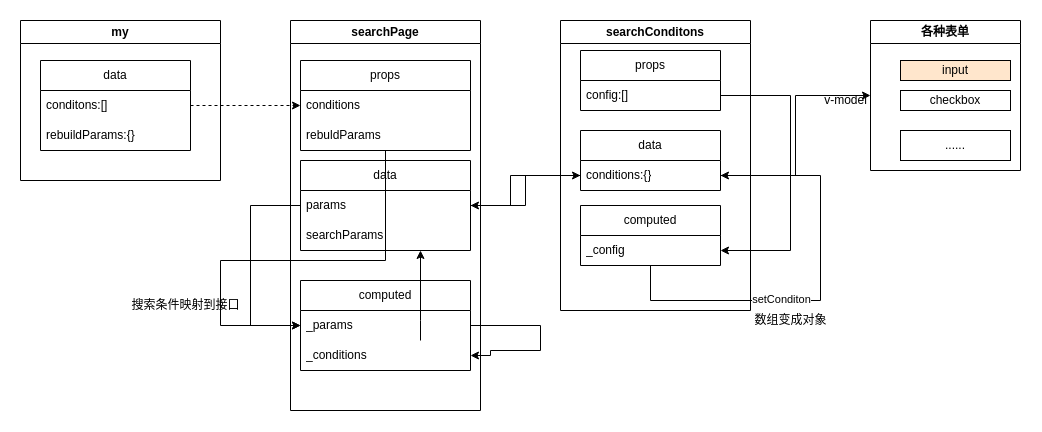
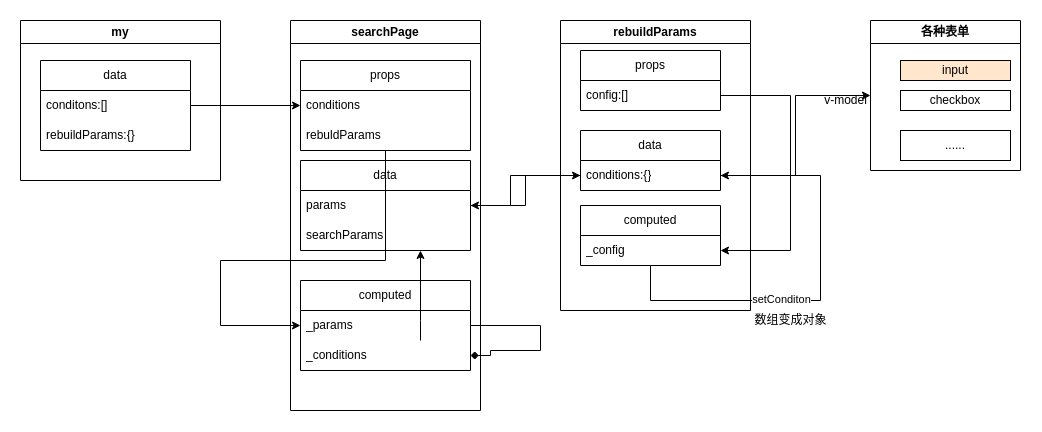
(656, 33) -> (656, 33)
(243, 106) -> (243, 106)
(251, 240) -> none
(186, 306) -> none
(478, 356) -> (478, 356)
